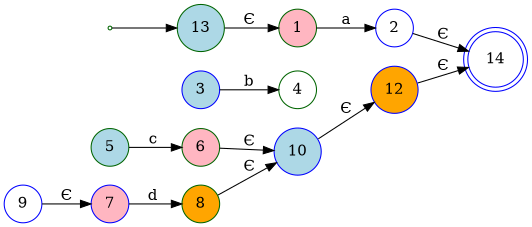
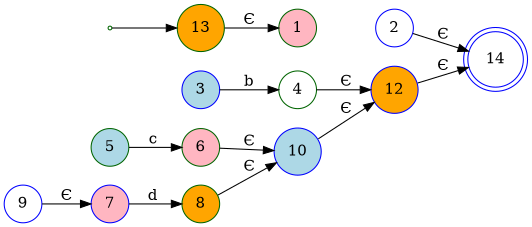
(201, 28) -> (201, 28)
(341, 28) -> none
none -> (338, 90)
